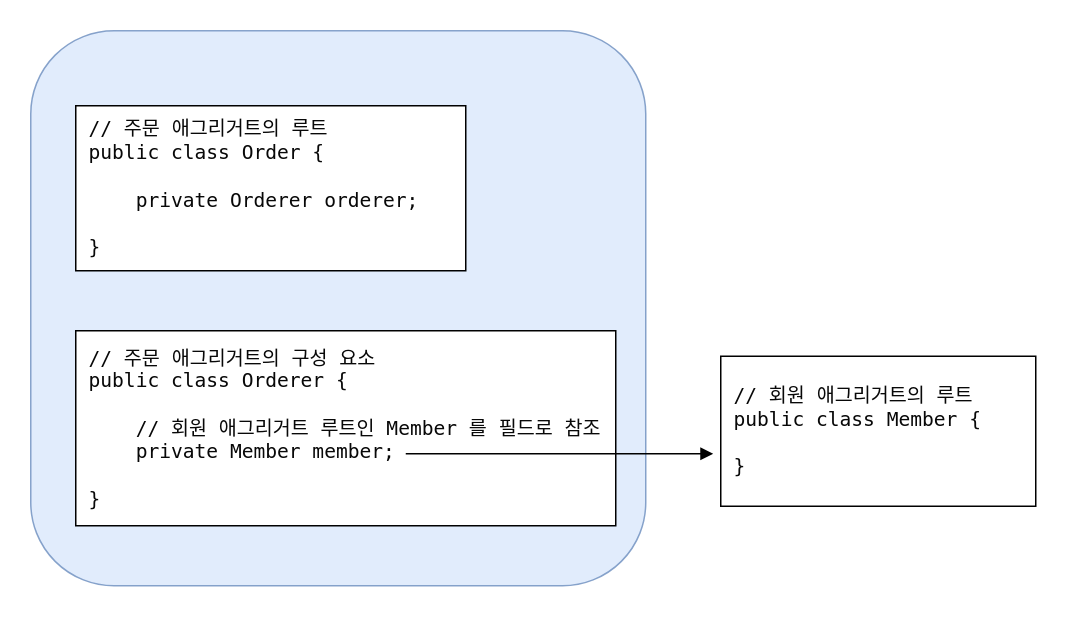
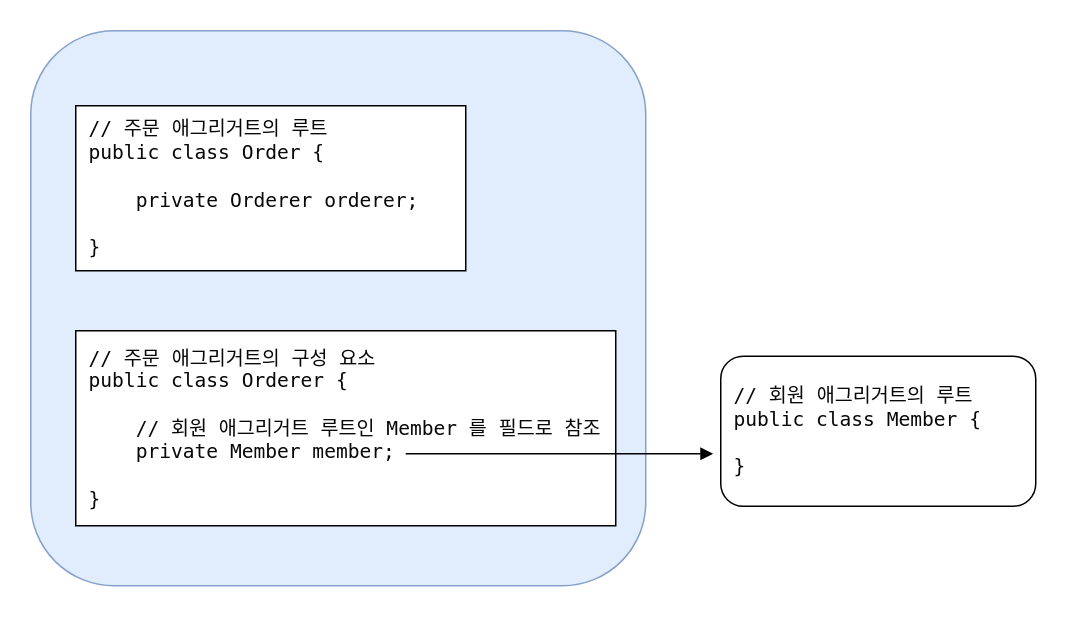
(878, 431) -> (878, 431)
